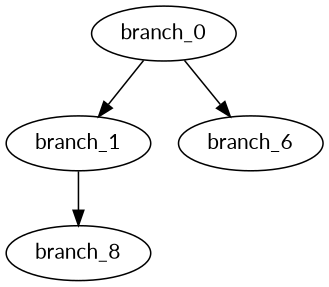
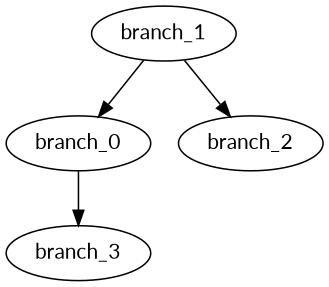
(126, 82) -> (126, 82)
(251, 143) -> (78, 253)
(78, 253) -> (251, 143)
